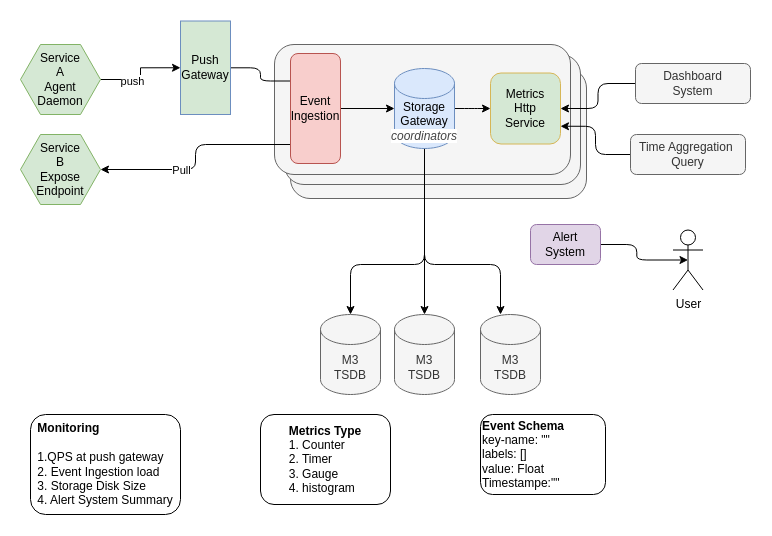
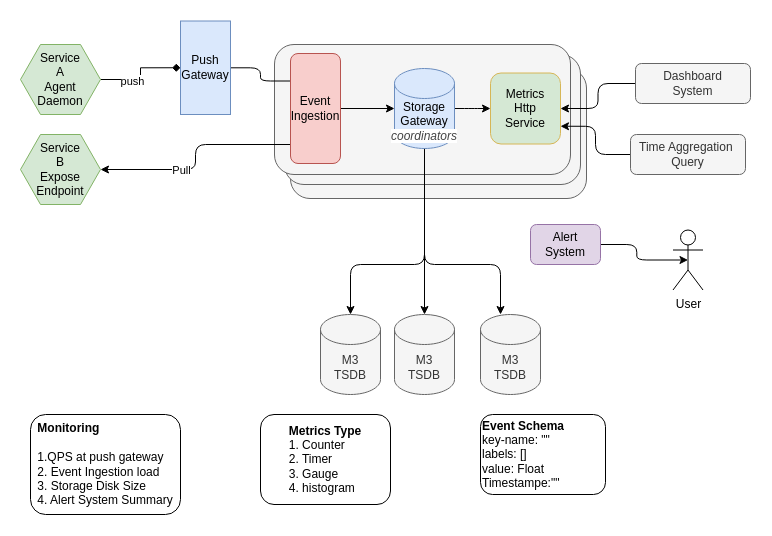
(172, 68) -> (171, 68)
(206, 68) -> (206, 68)
